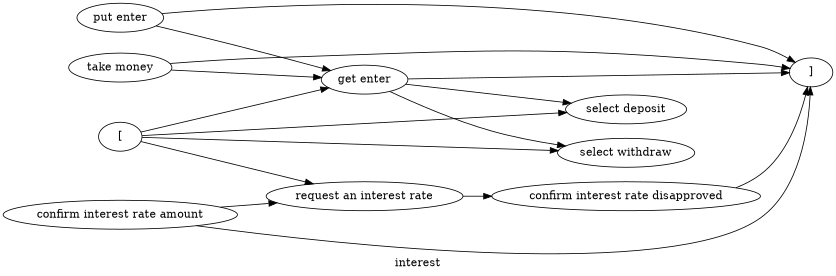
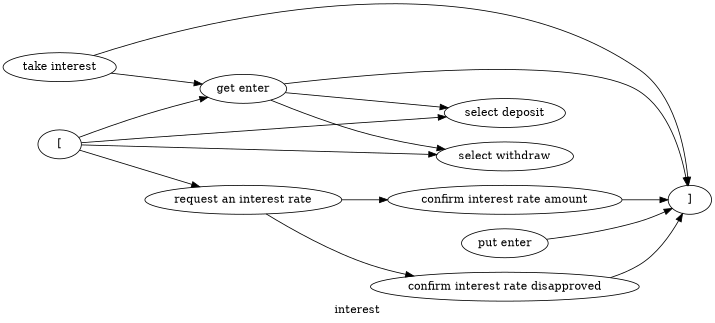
(239, 46) -> none
(120, 68) -> (60, 67)
(245, 205) -> (360, 200)
